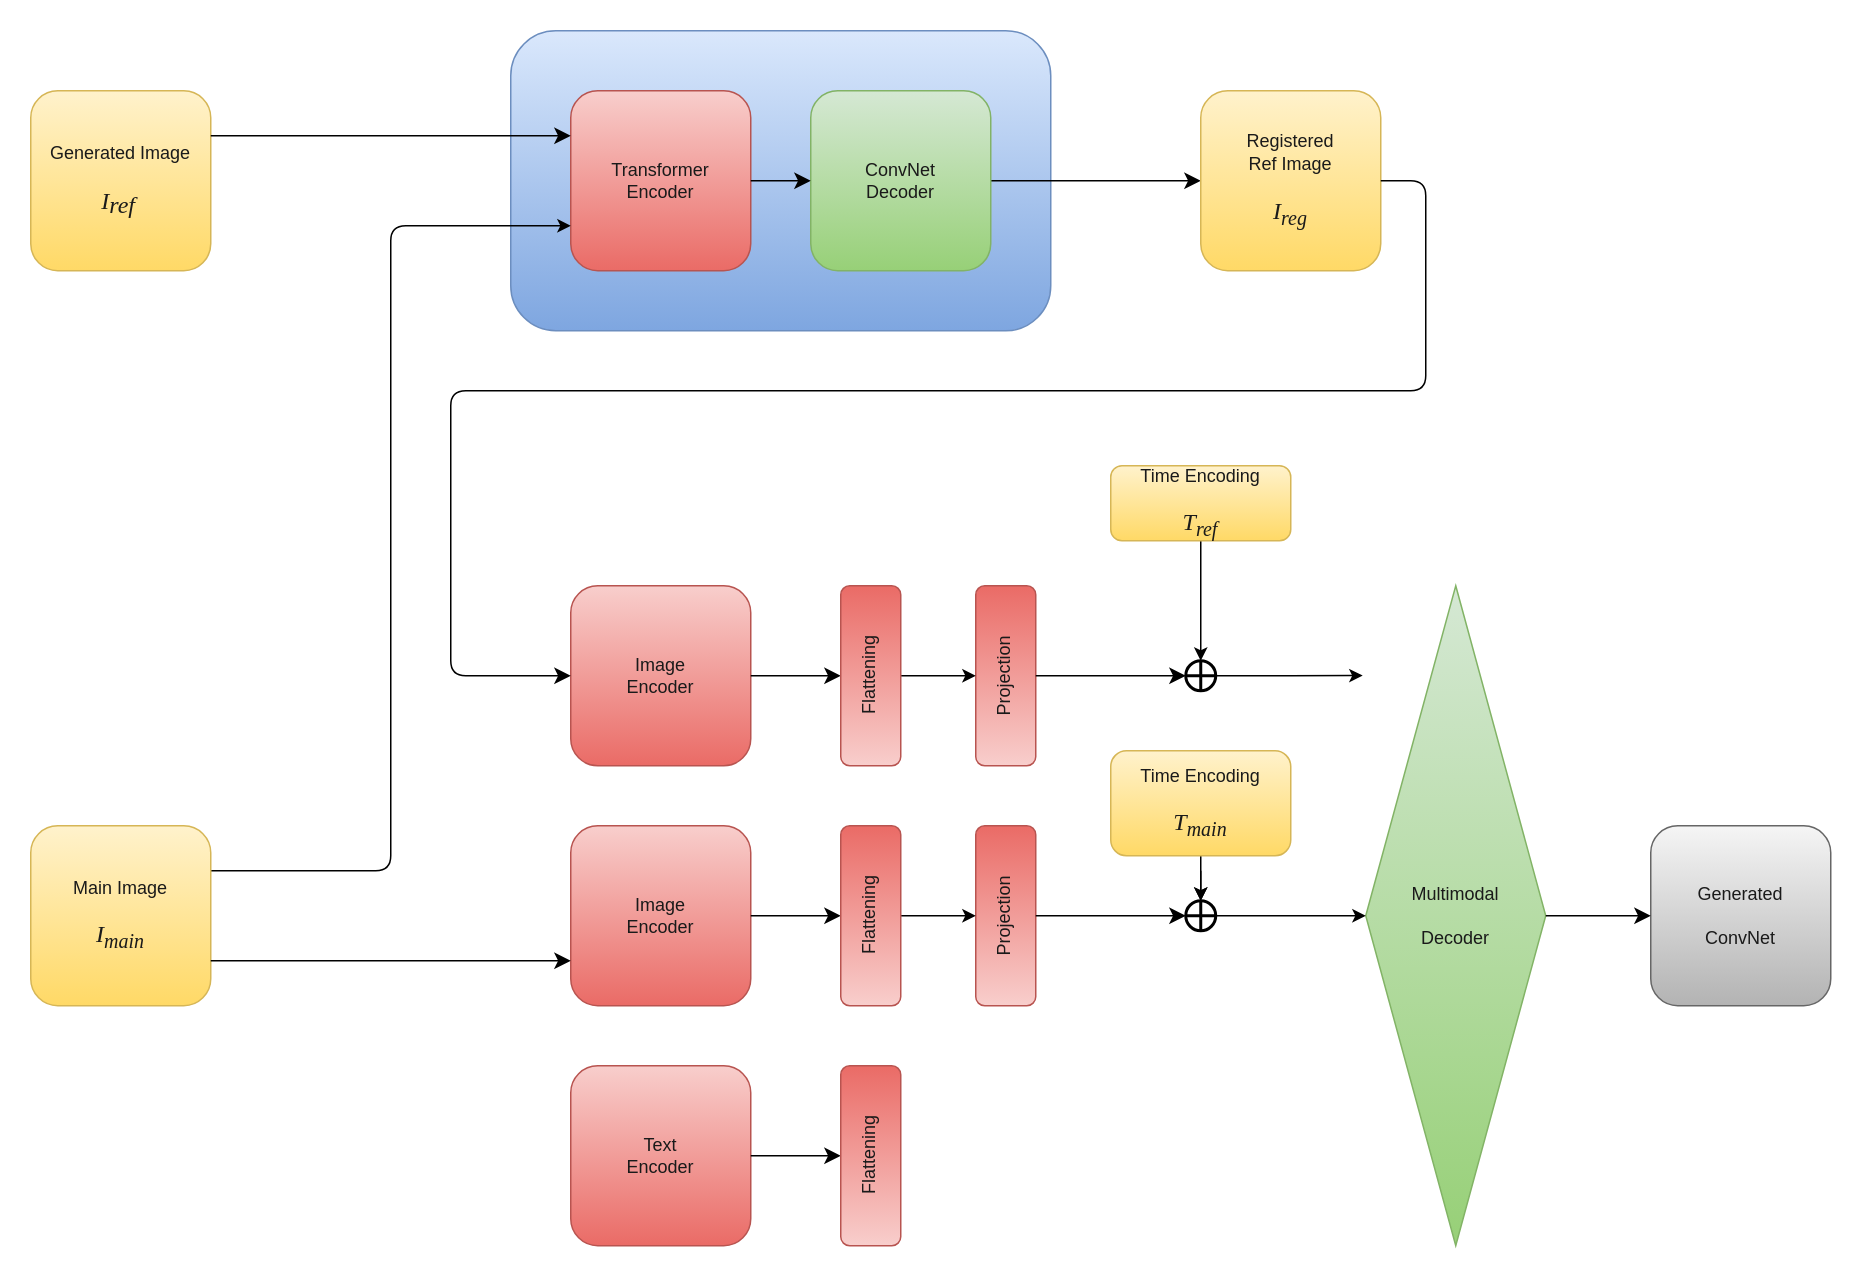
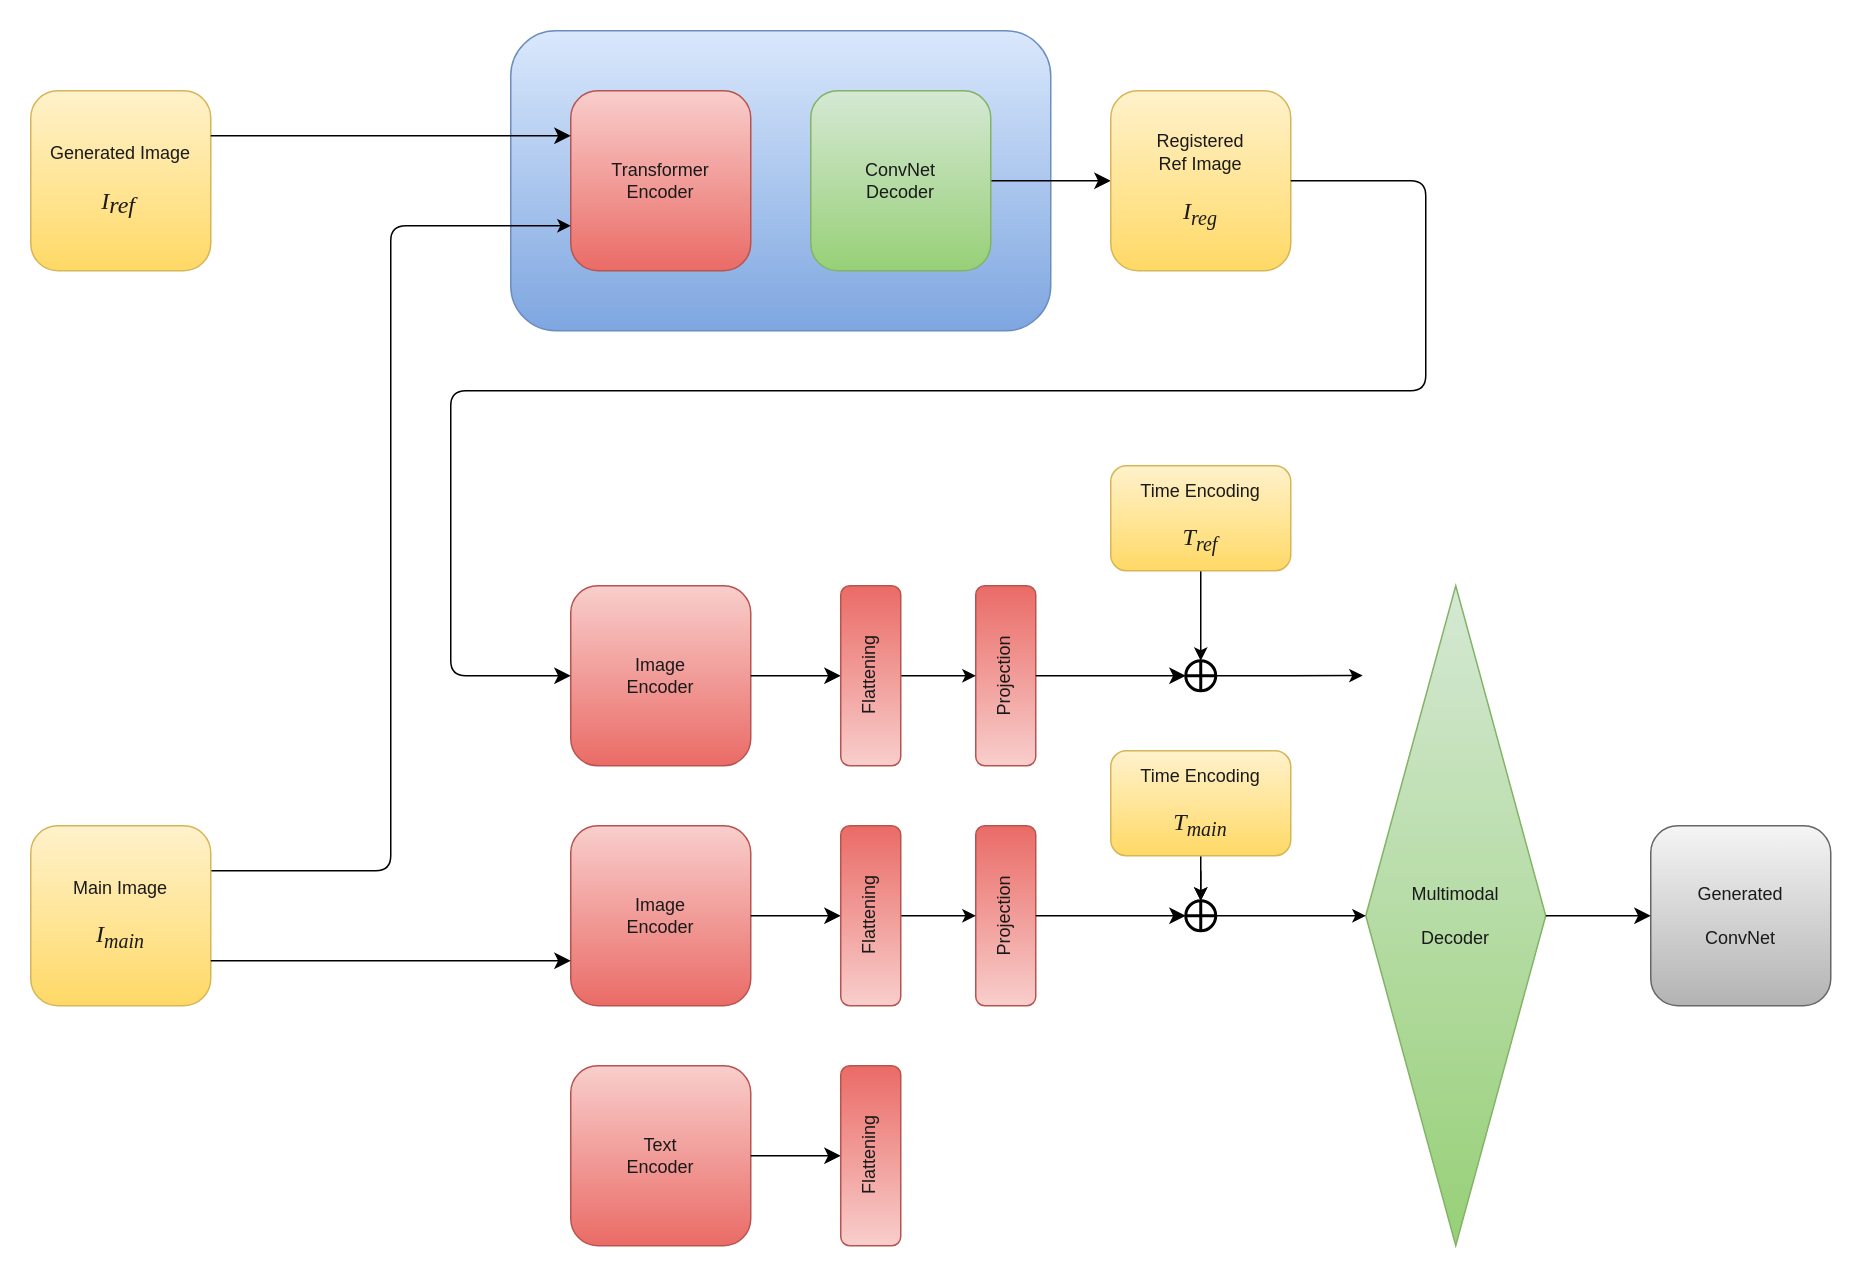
(775, 181) -> none
(1291, 181) -> (1201, 181)
(1201, 503) -> (1201, 518)
